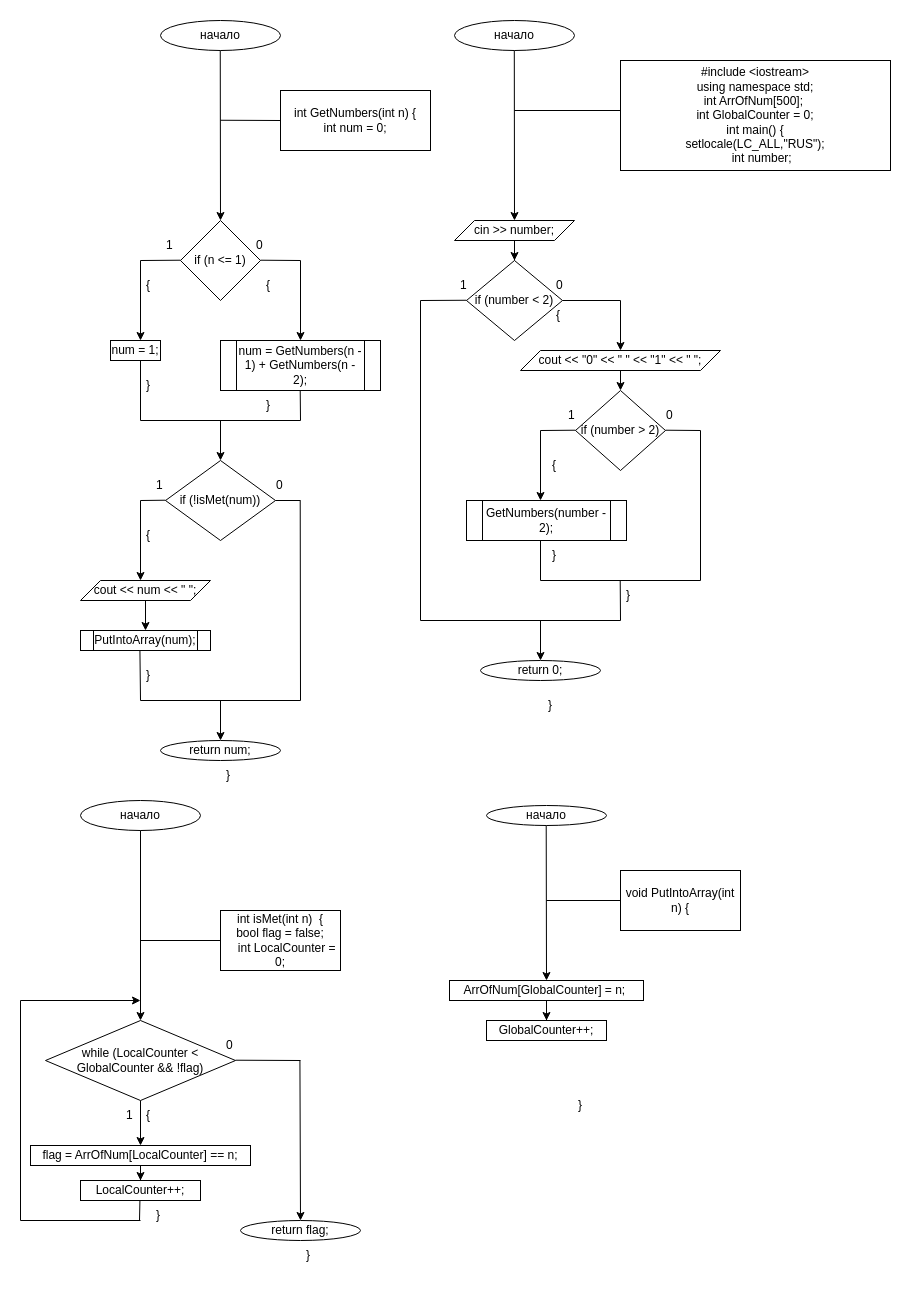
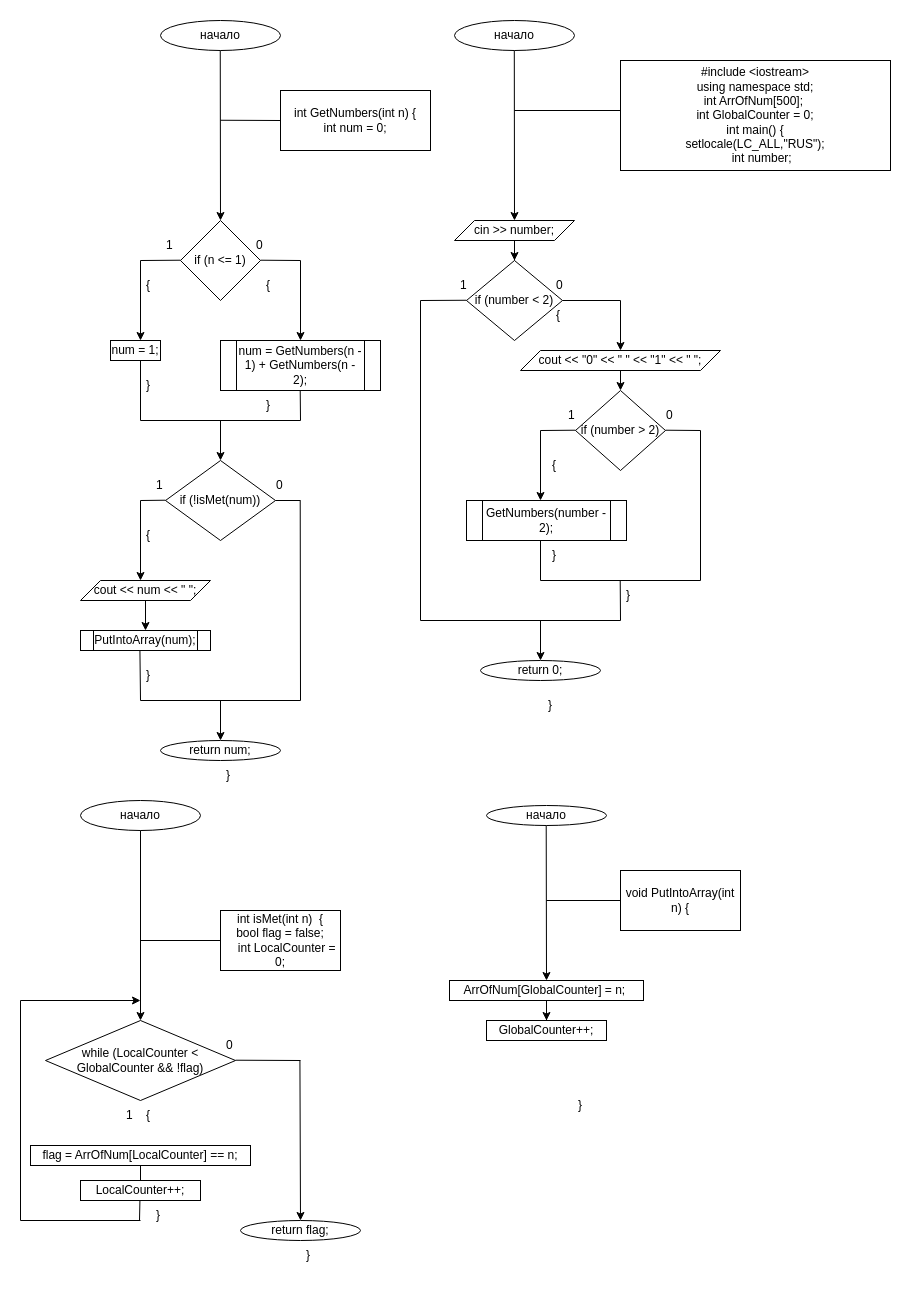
(141, 1120) -> none
(141, 1172) -> (141, 1175)
